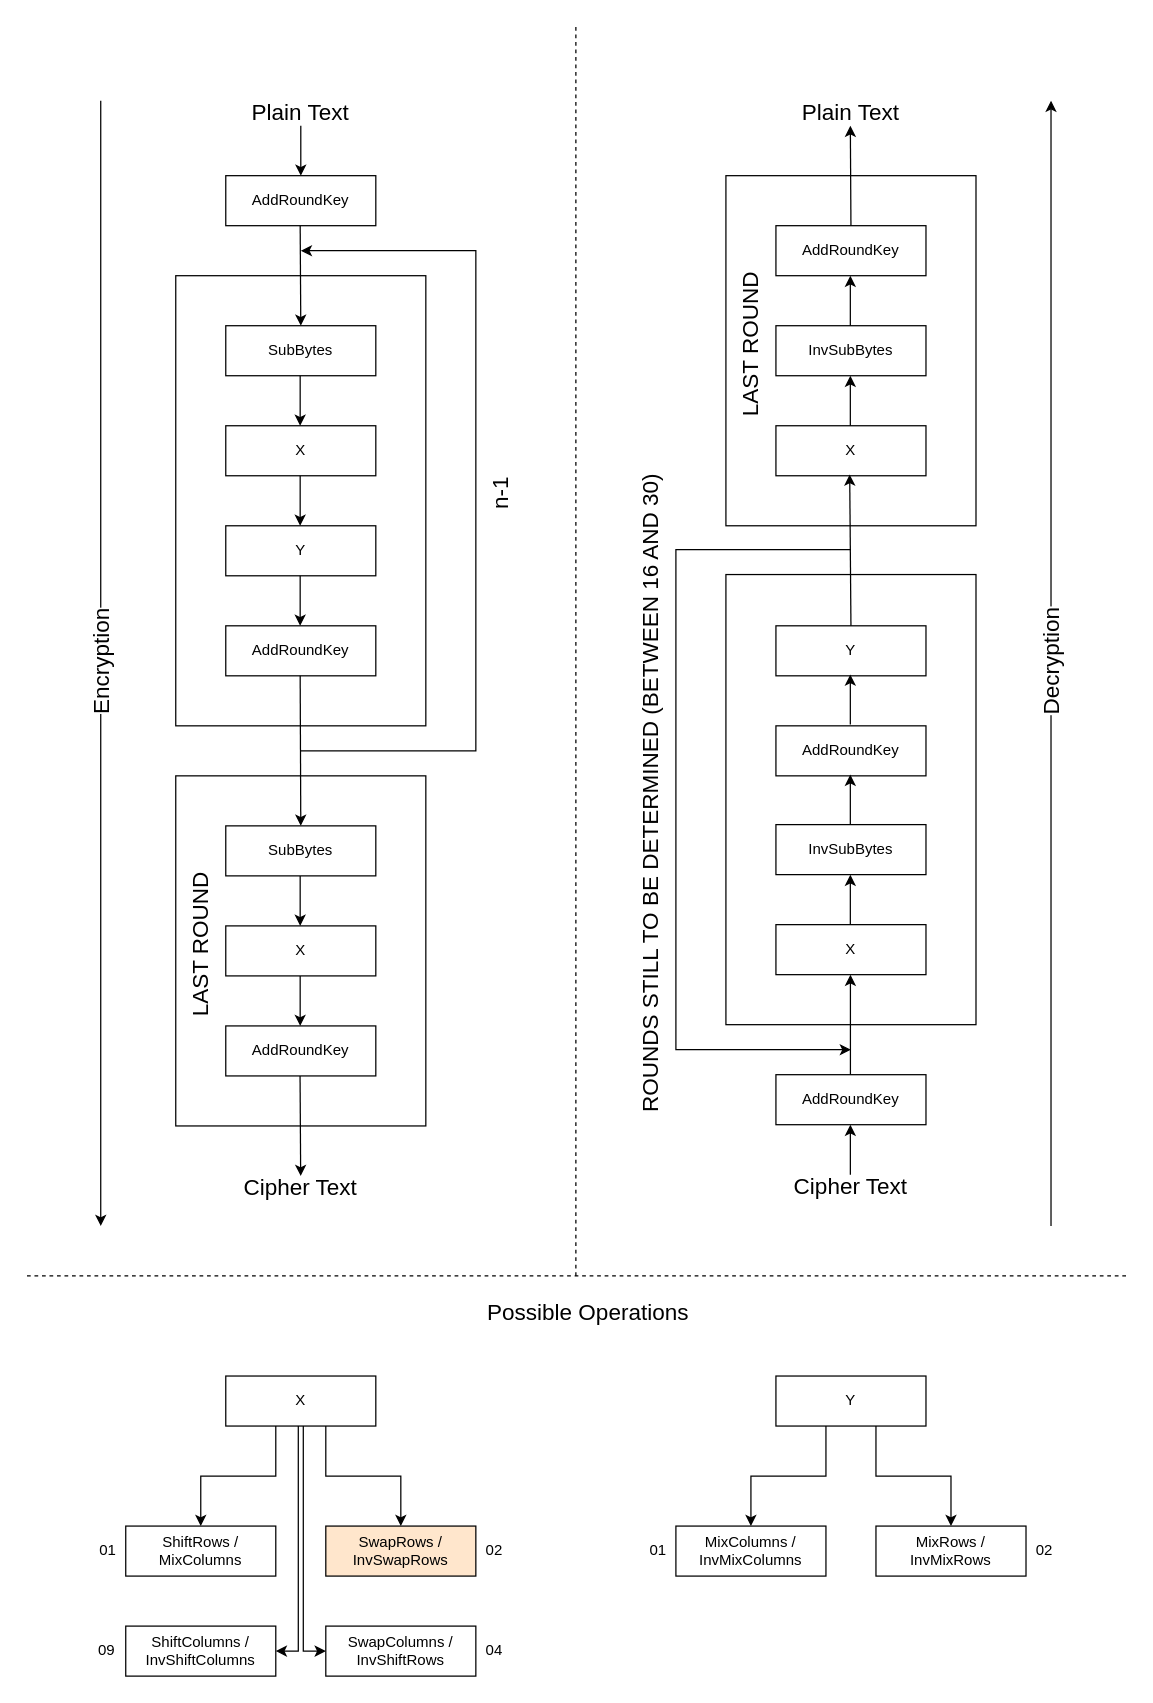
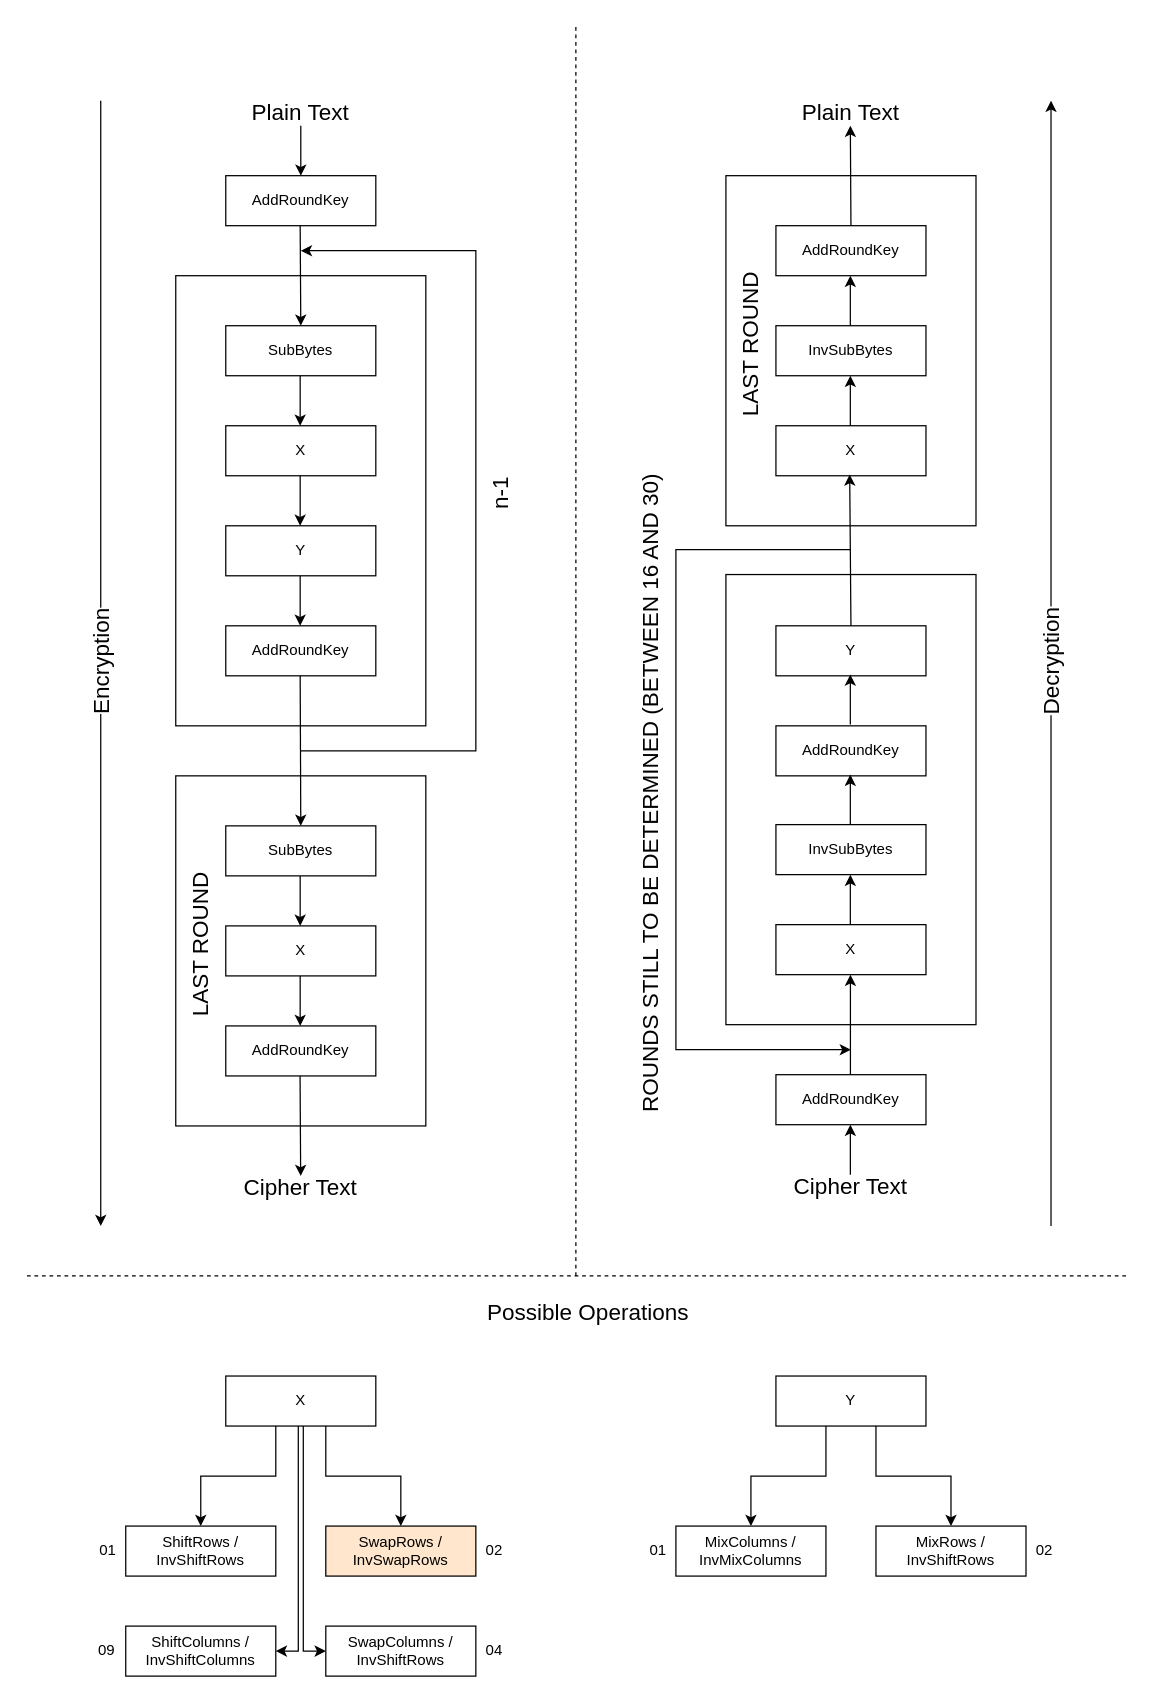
(201, 1551) -> (201, 1551)
(951, 1551) -> (951, 1551)
